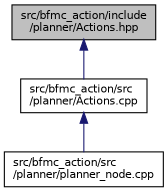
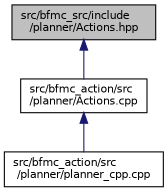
(84, 22) -> (84, 22)
(84, 169) -> (84, 169)
